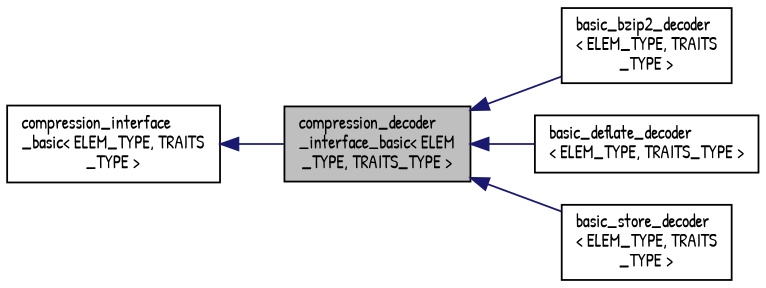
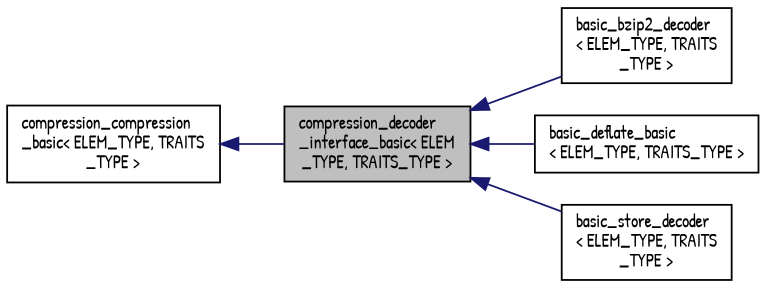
(114, 144) -> (114, 144)
(647, 144) -> (647, 144)
